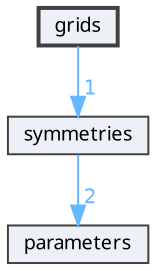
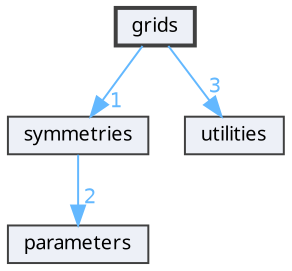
none -> (234, 135)
